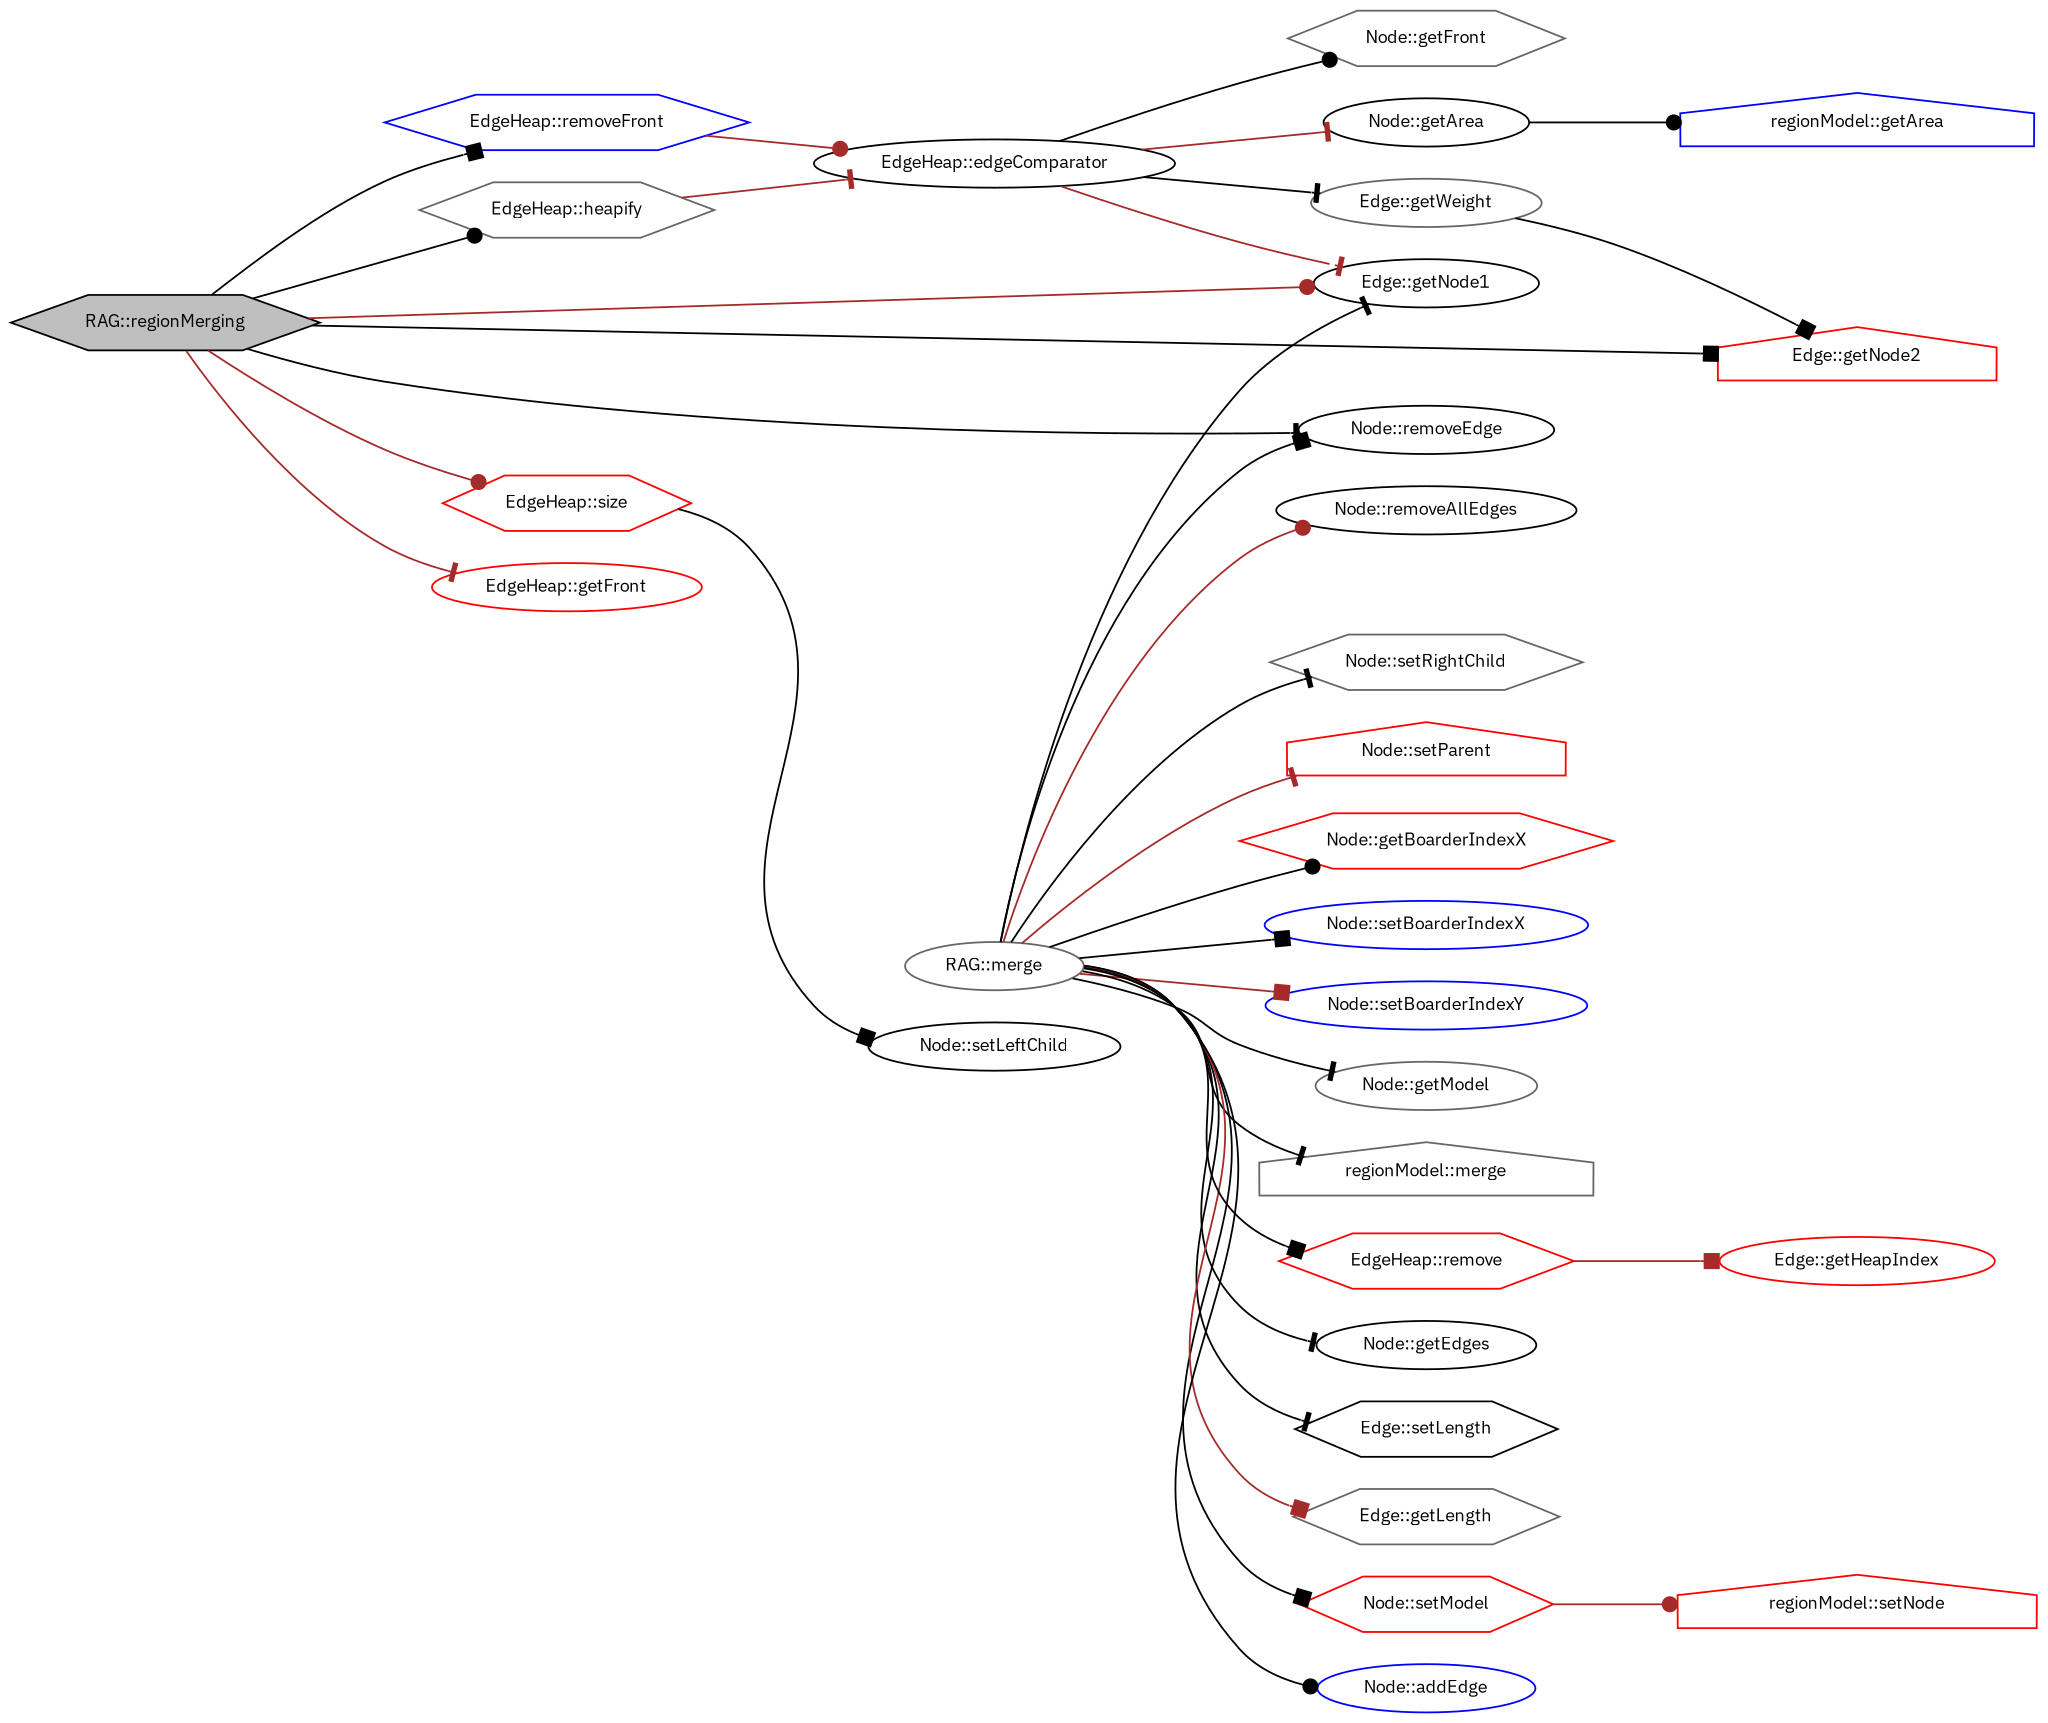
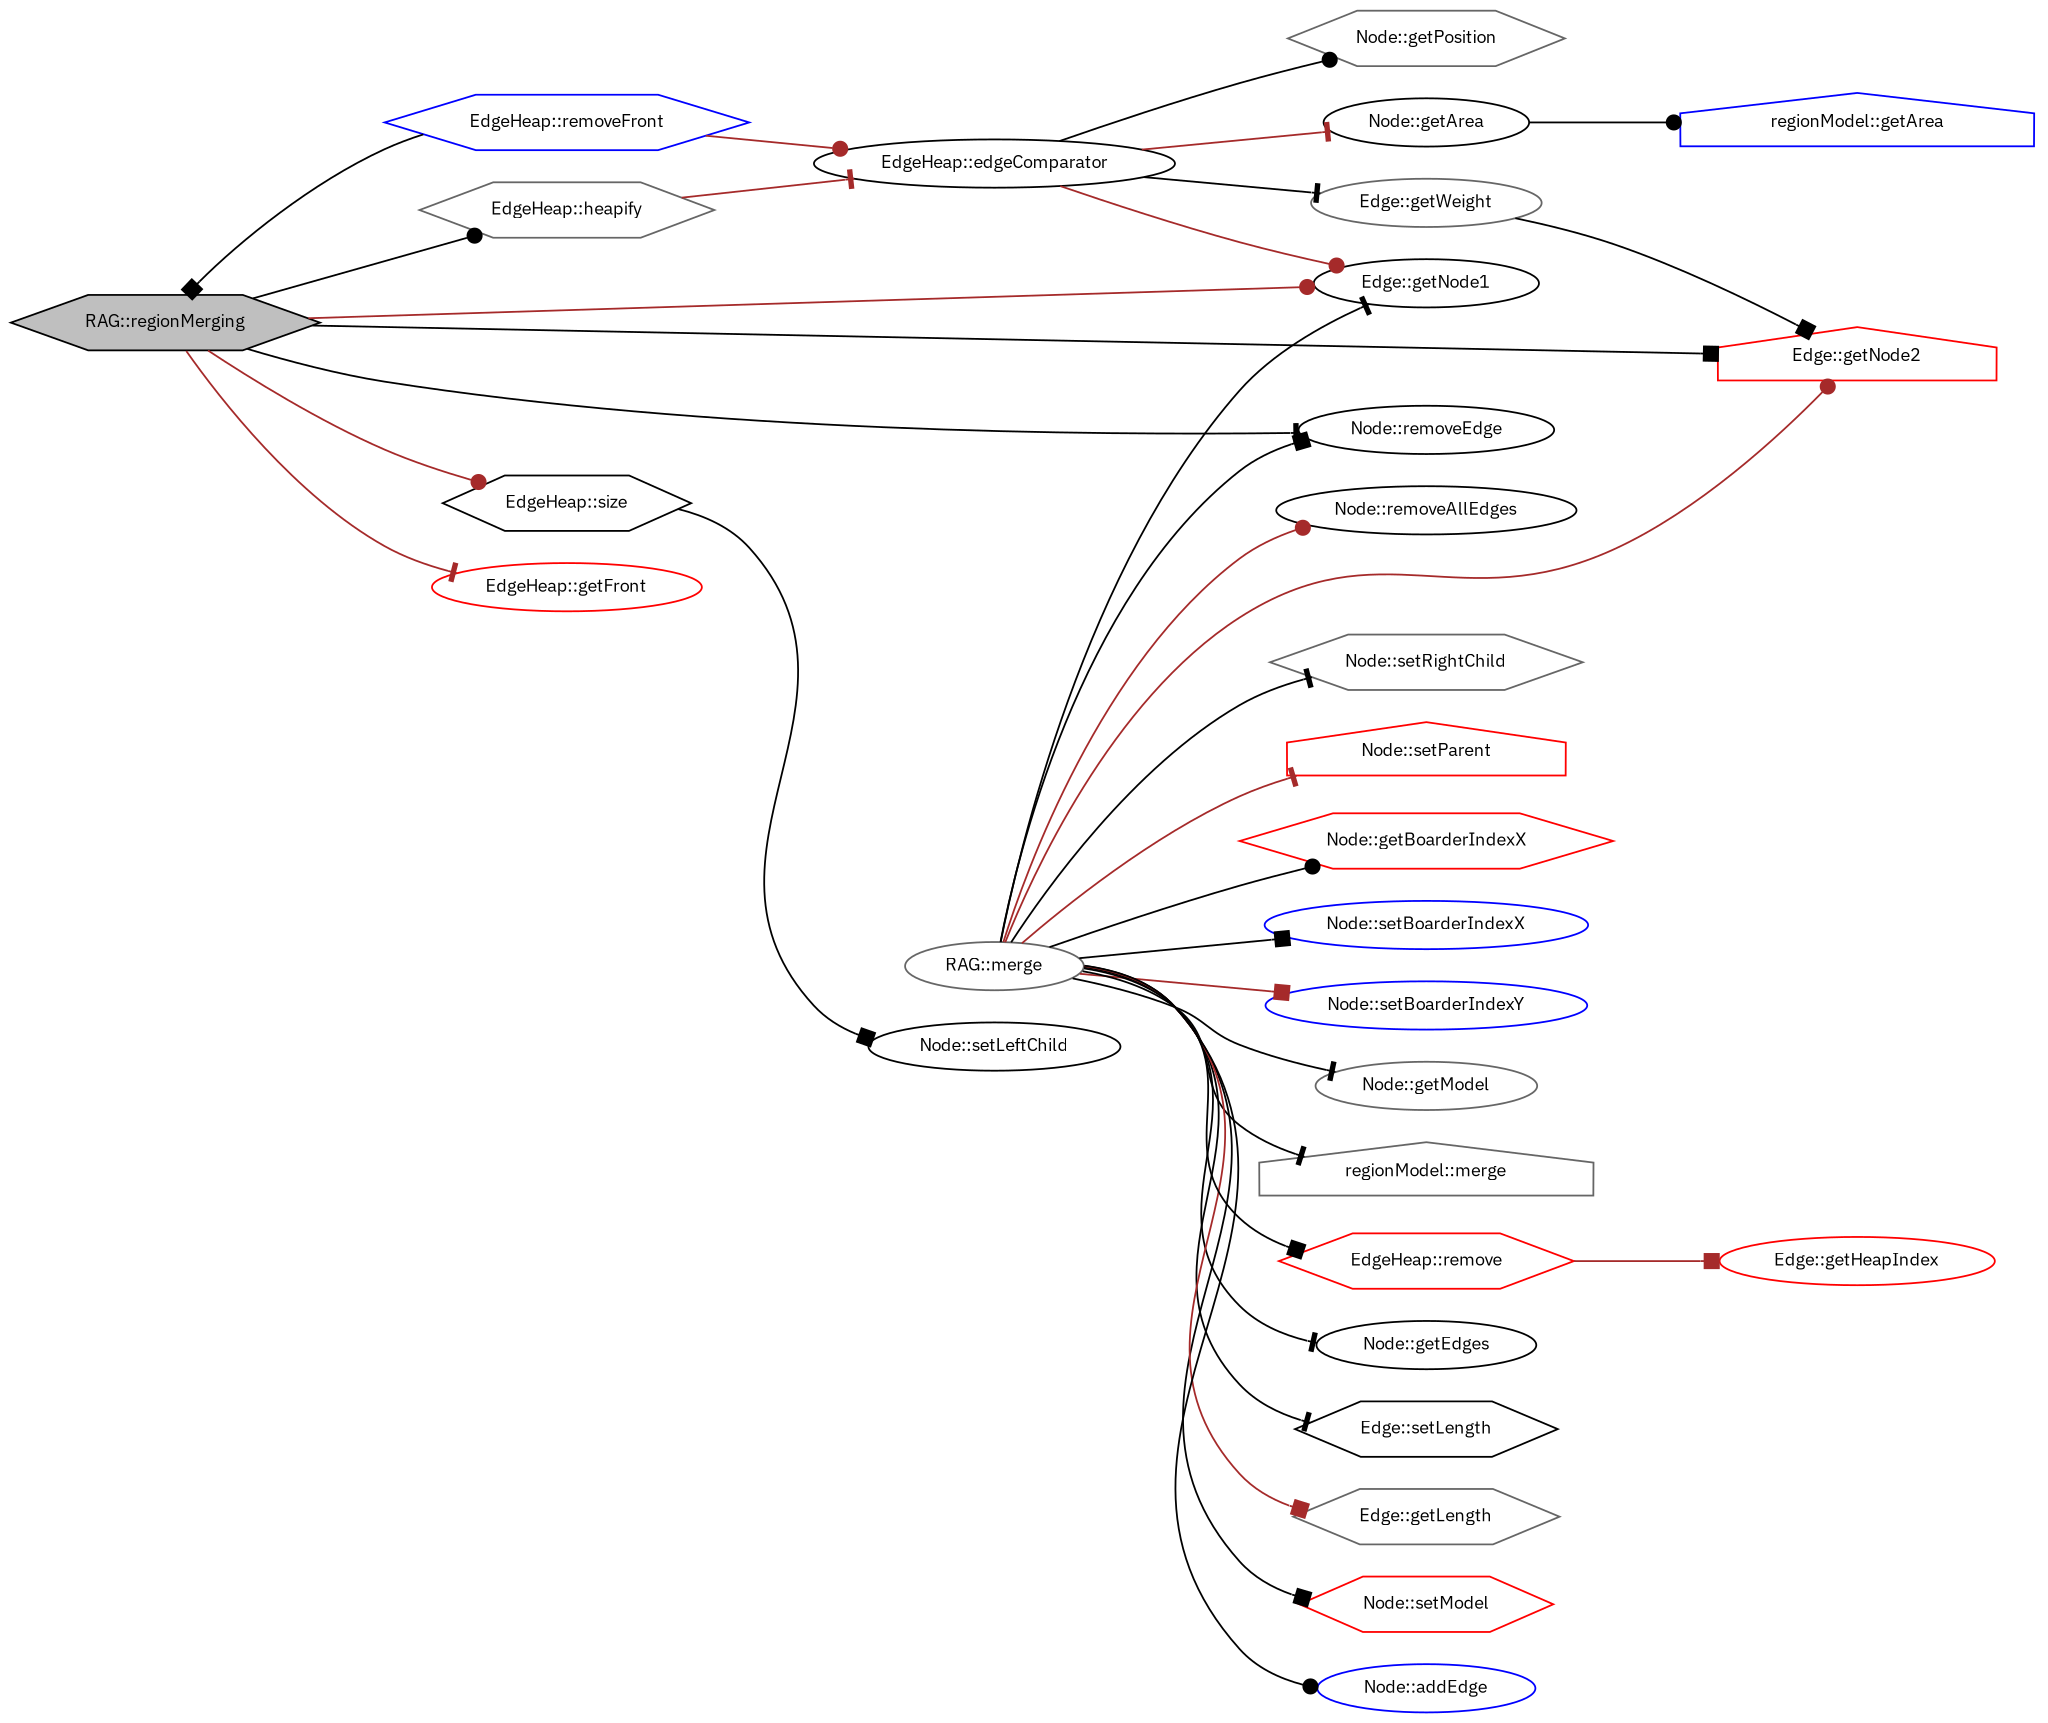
(1426, 38) -> (1426, 38)
(330, 211) -> (304, 196)
(1194, 229) -> (1194, 229)
(567, 503) -> (567, 503)
none -> (1353, 577)
(1857, 1604) -> none
